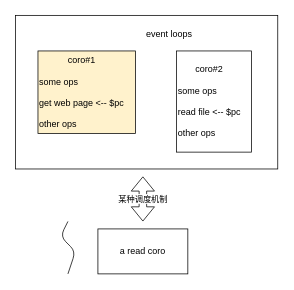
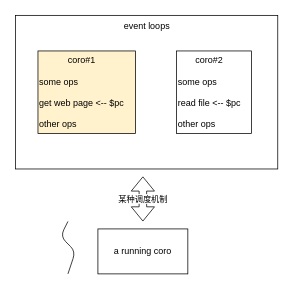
(169, 34) -> (147, 27)
(214, 102) -> (214, 92)
(143, 252) -> (143, 252)
